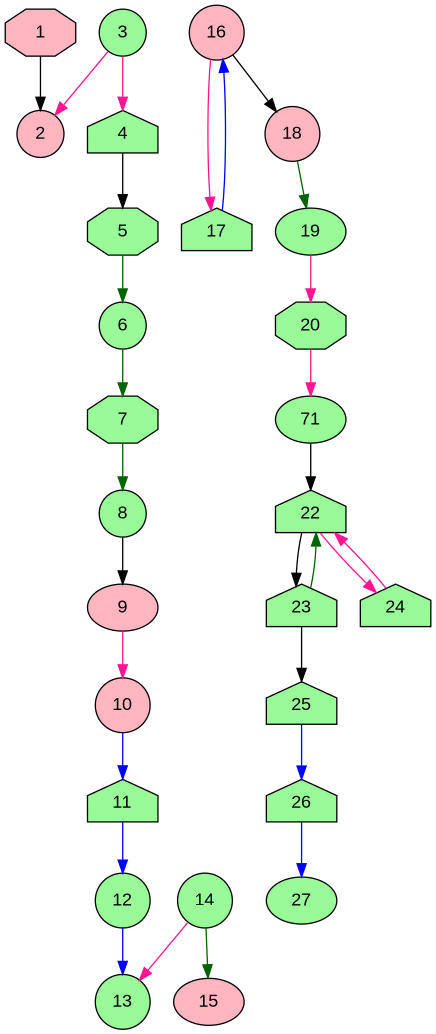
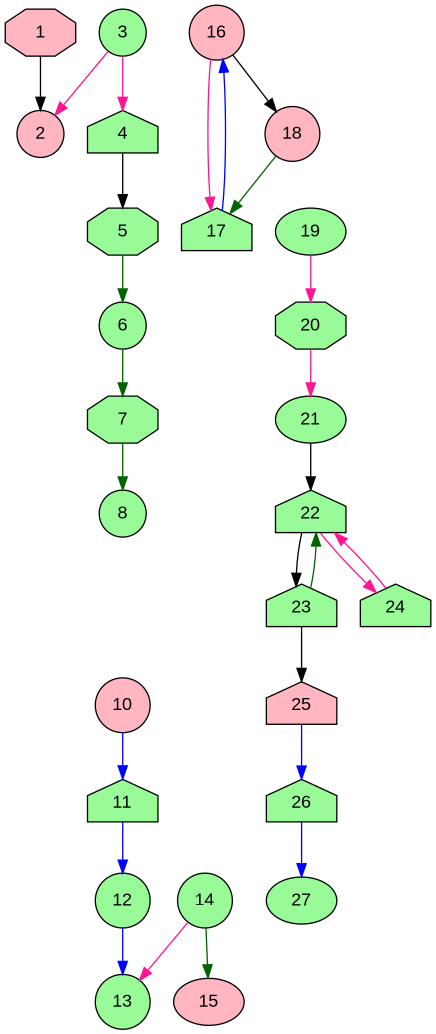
(301, 178) -> (257, 180)
(311, 420) -> (311, 420)
(123, 608) -> none
(302, 705) -> (302, 705)
